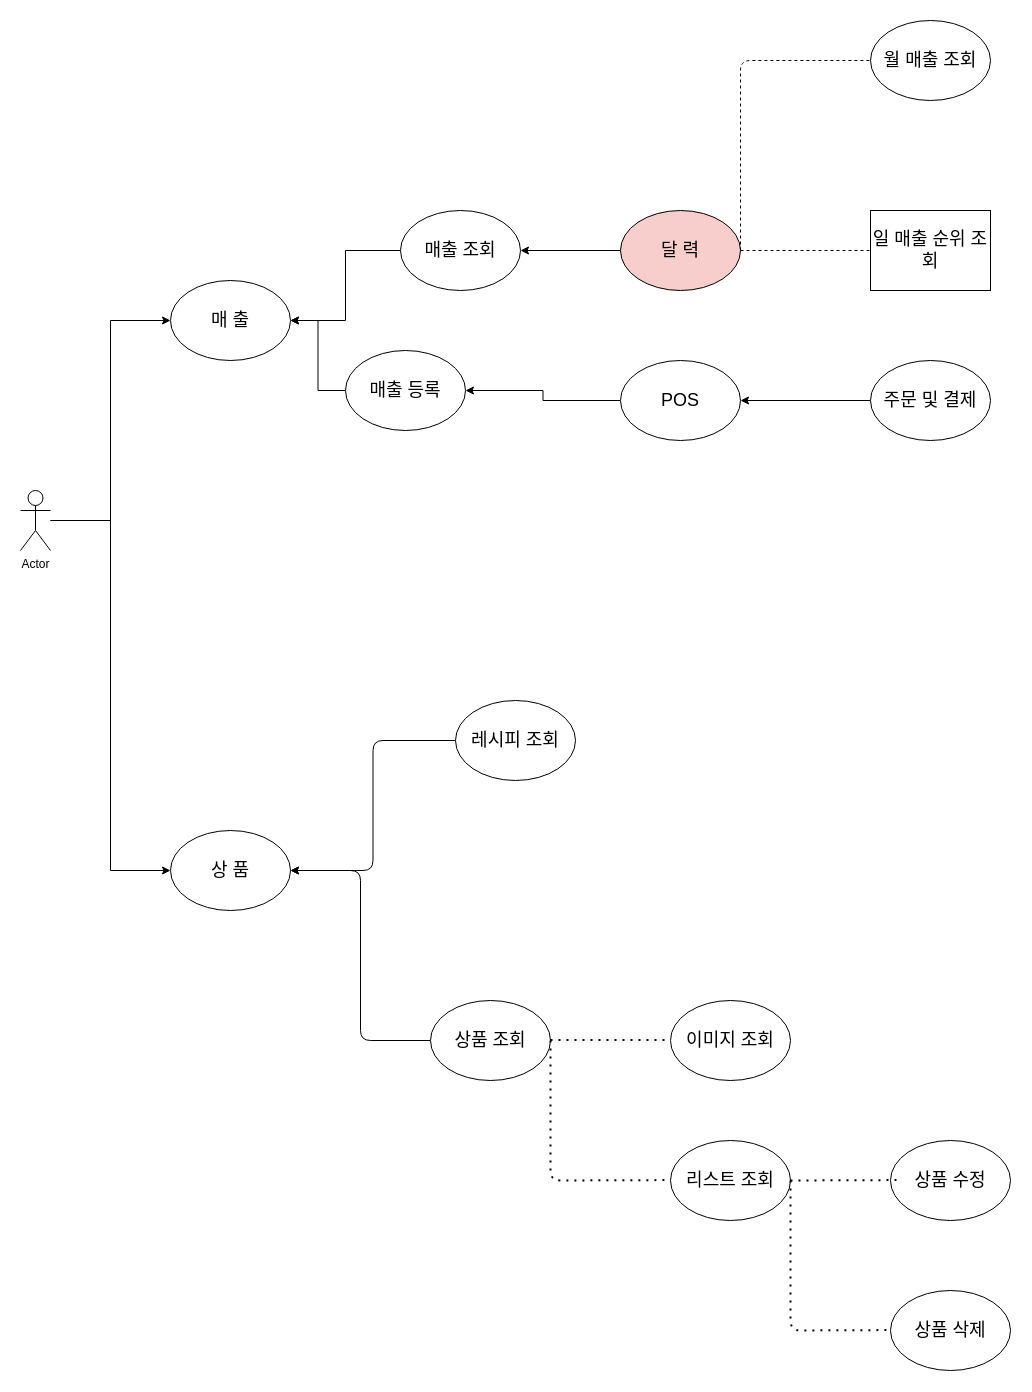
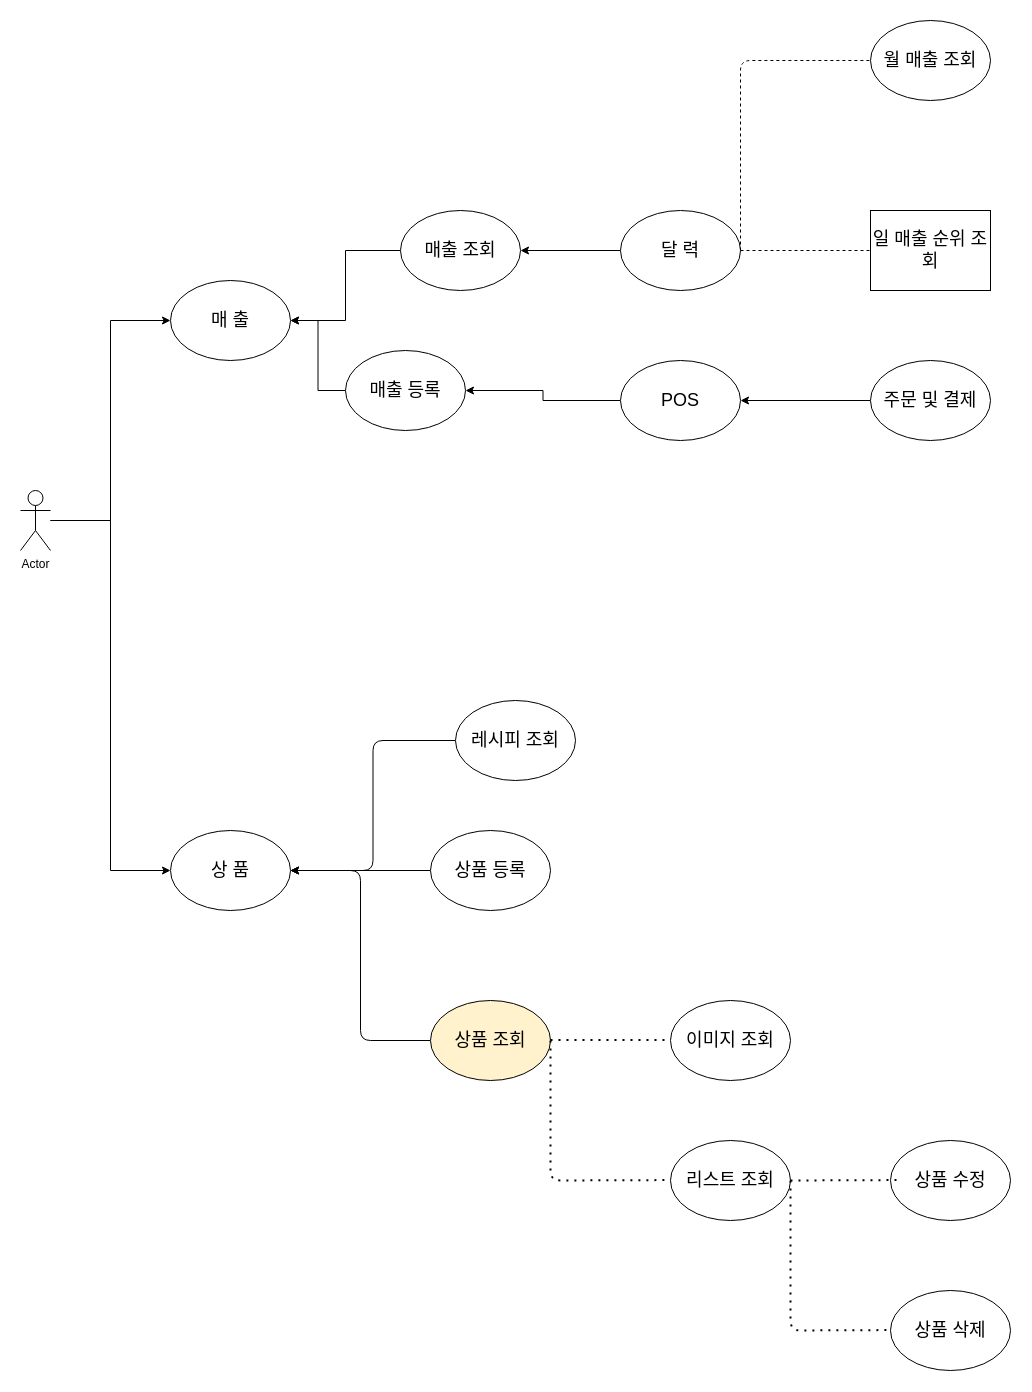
(681, 251) -> (681, 251)
none -> (400, 871)
none -> (491, 871)
(491, 1041) -> (491, 1041)
